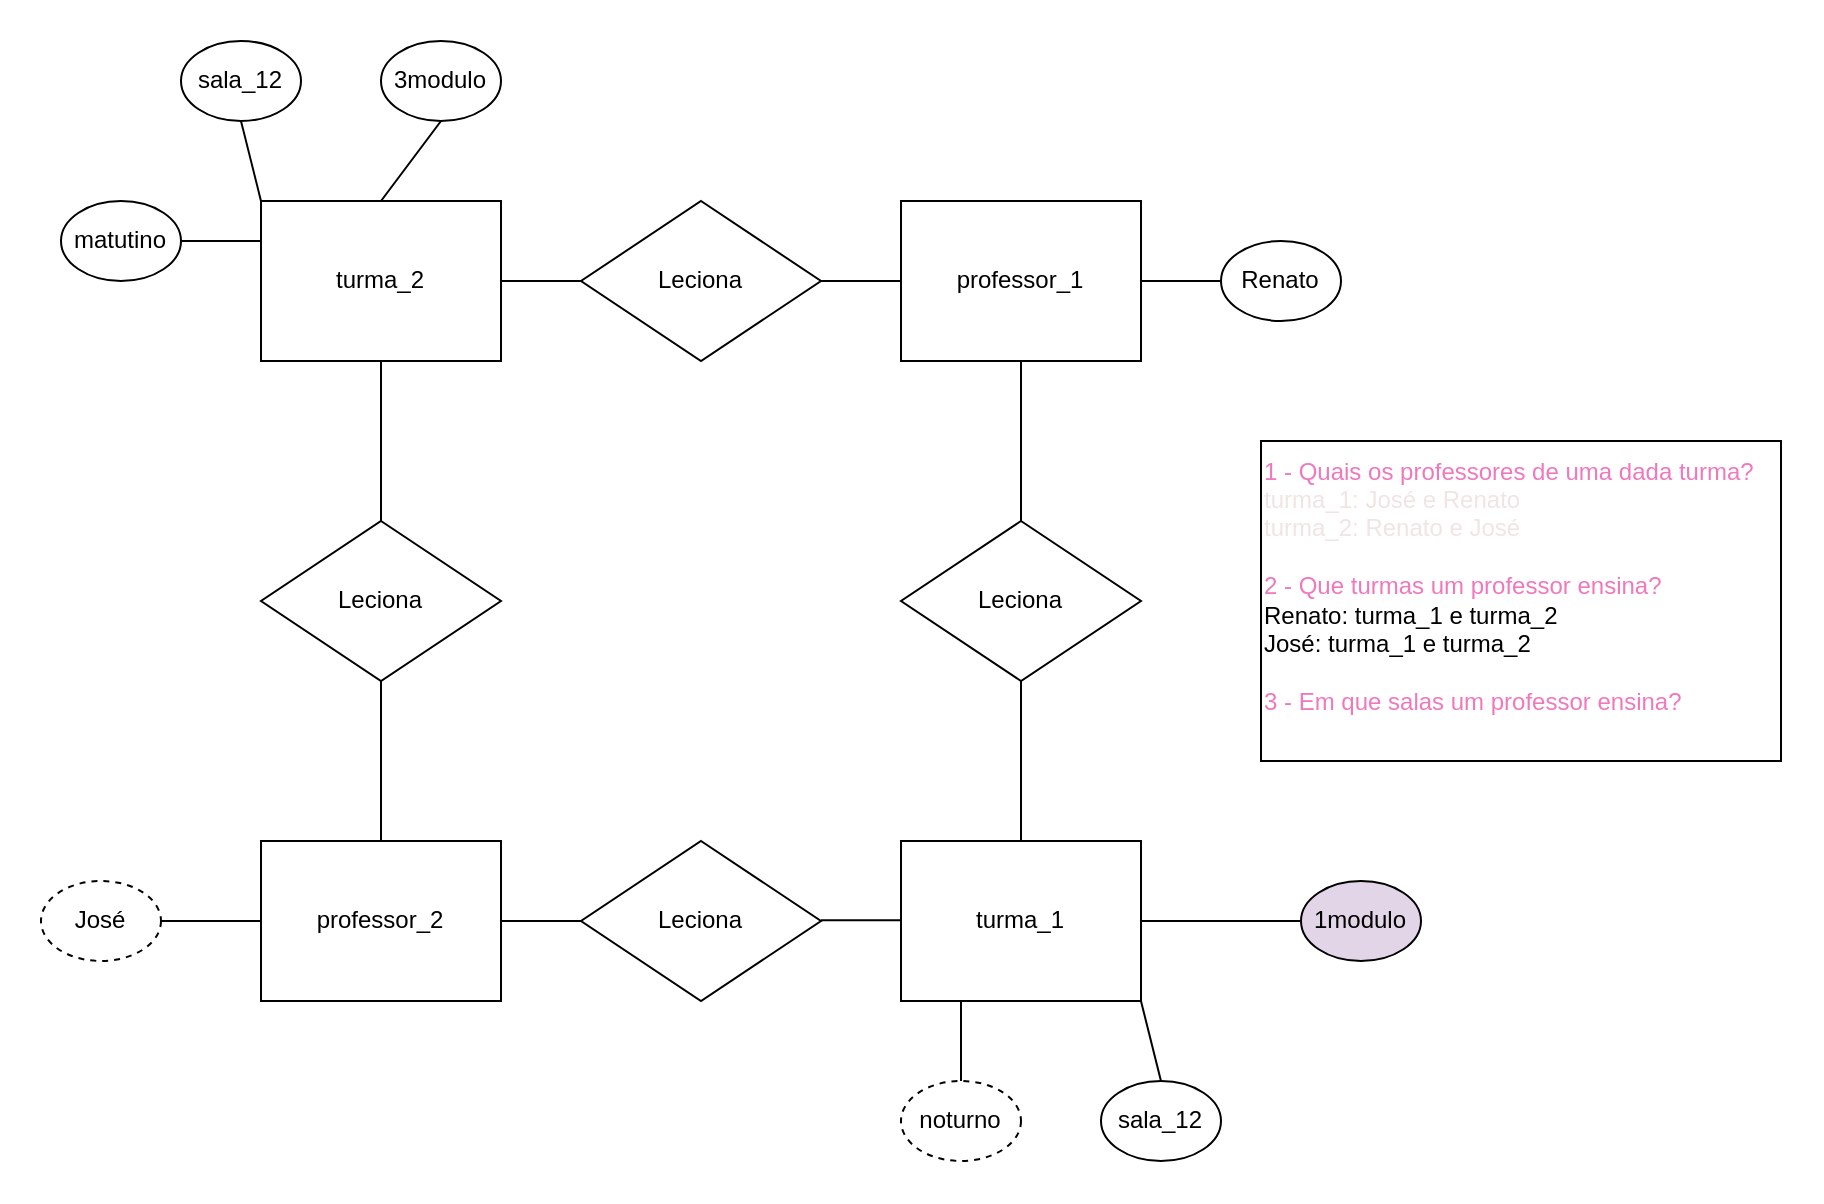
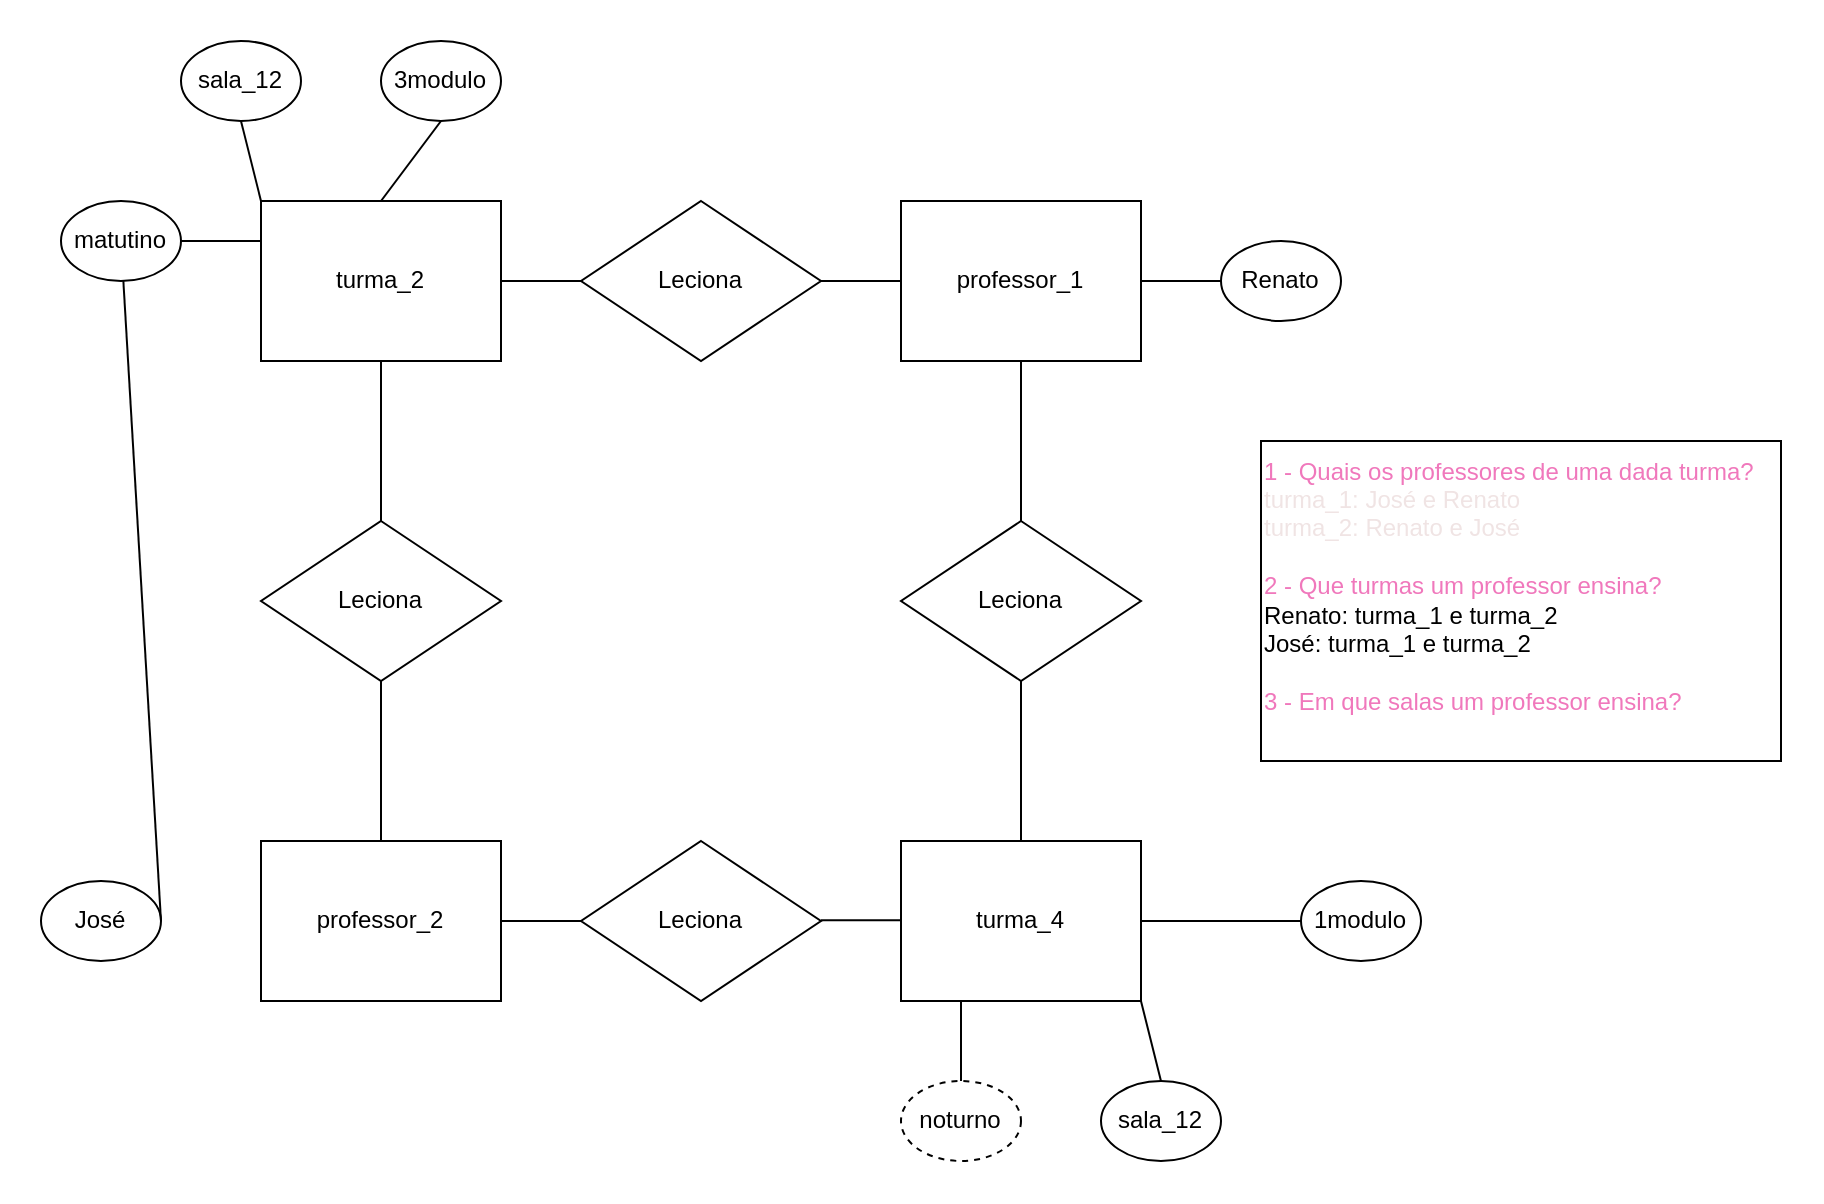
(101, 921) -> (101, 921)
(211, 921) -> (142, 601)
(1021, 921) -> (1021, 921)
(1361, 921) -> (1361, 921)
